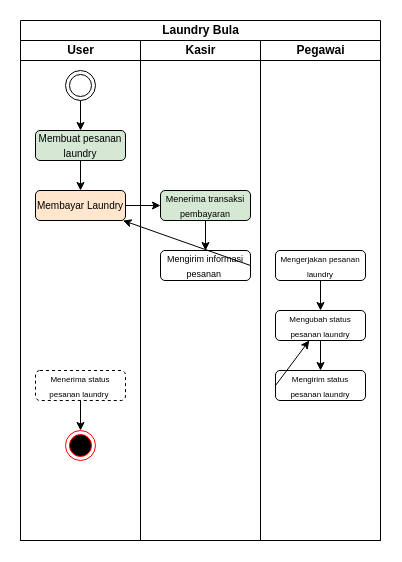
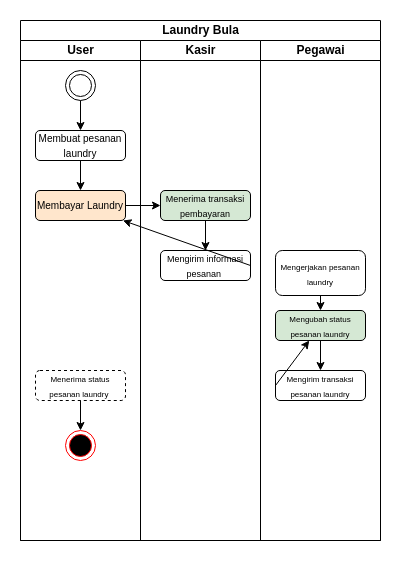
(81, 146) -> (81, 146)
(321, 266) -> (321, 273)
(321, 326) -> (321, 326)
(321, 386) -> (321, 386)
